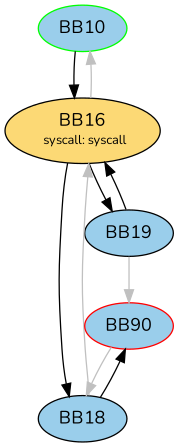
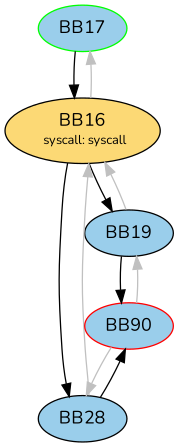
(83, 28) -> (83, 28)
(119, 192) -> (119, 192)
(129, 273) -> (120, 273)
none -> (138, 286)
(83, 419) -> (83, 419)
